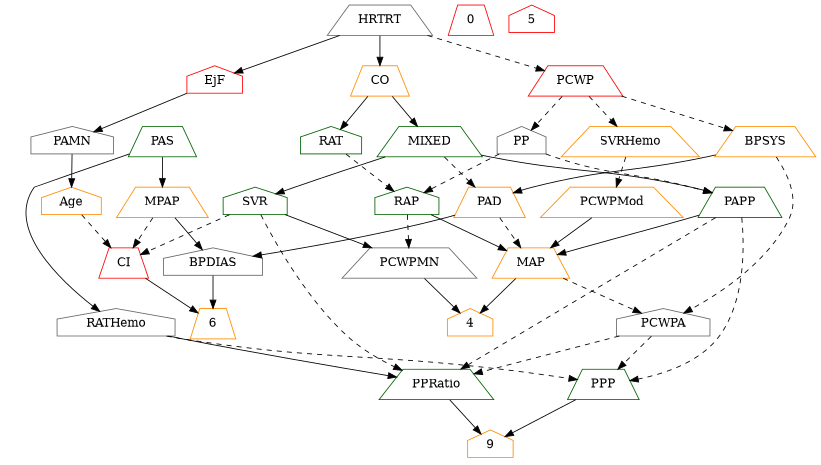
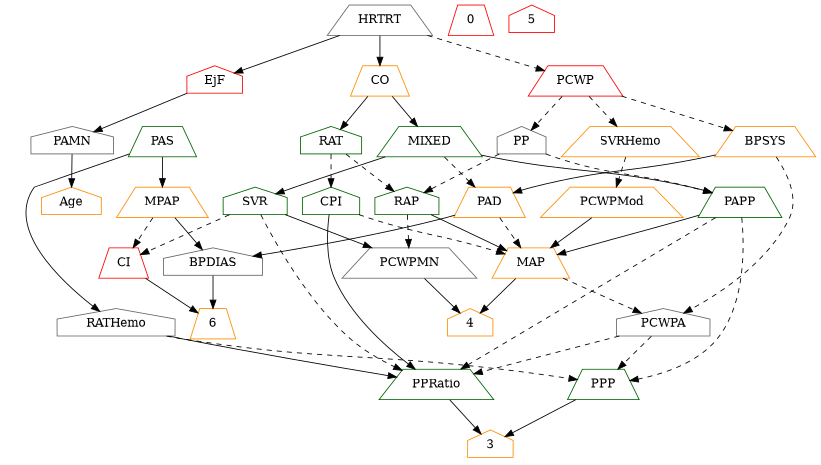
none -> (331, 202)
(93, 228) -> none
(490, 445) -> (490, 445)
